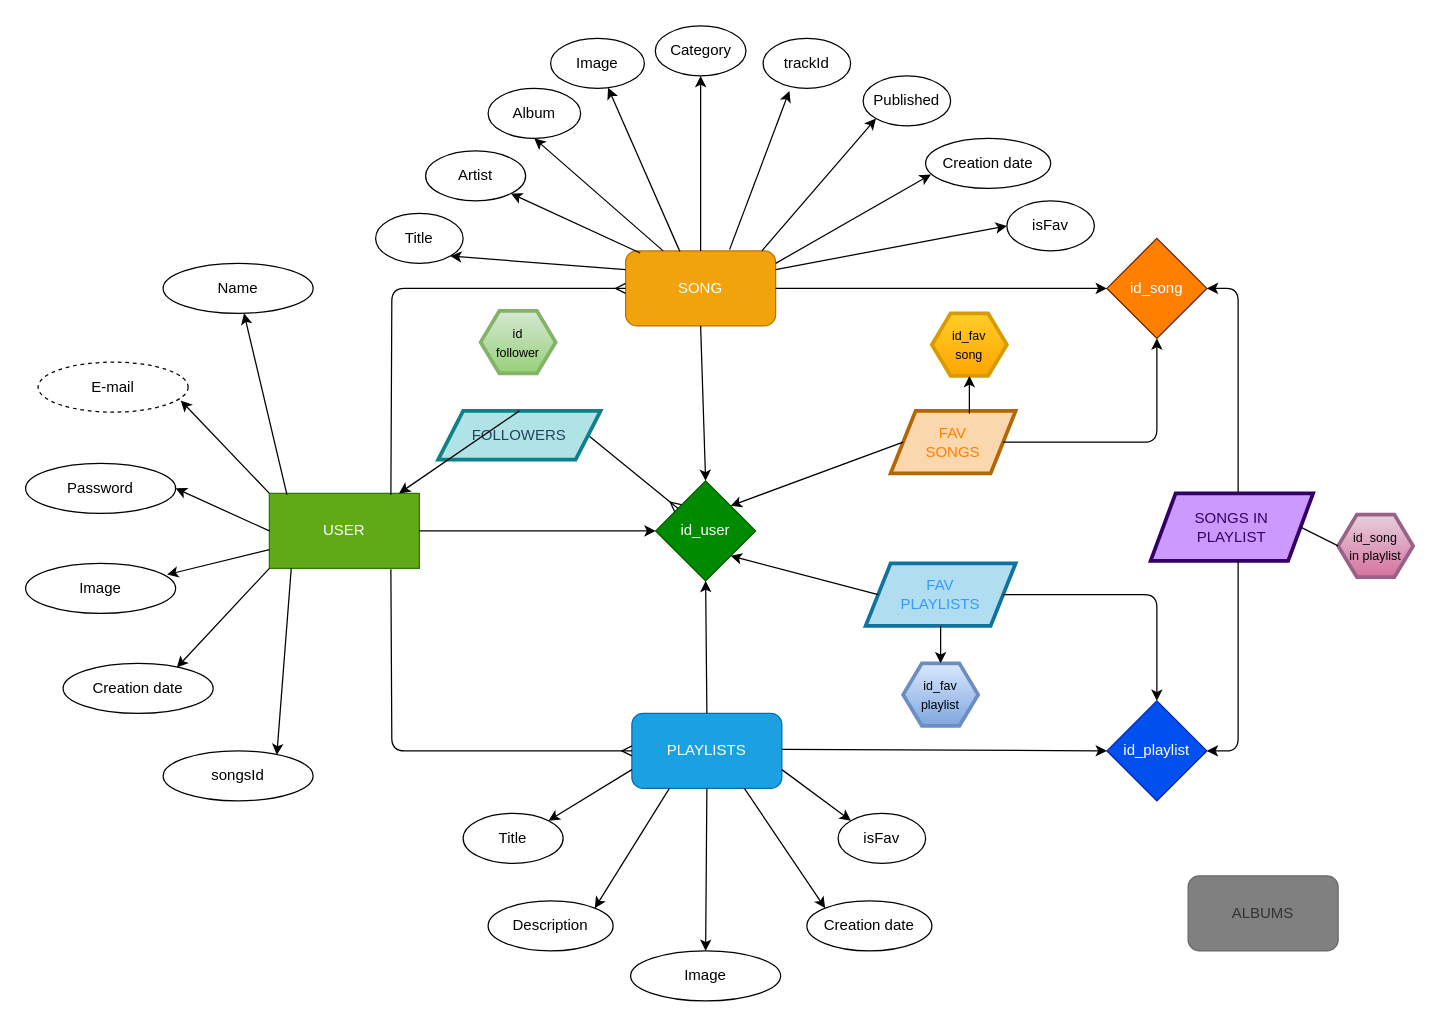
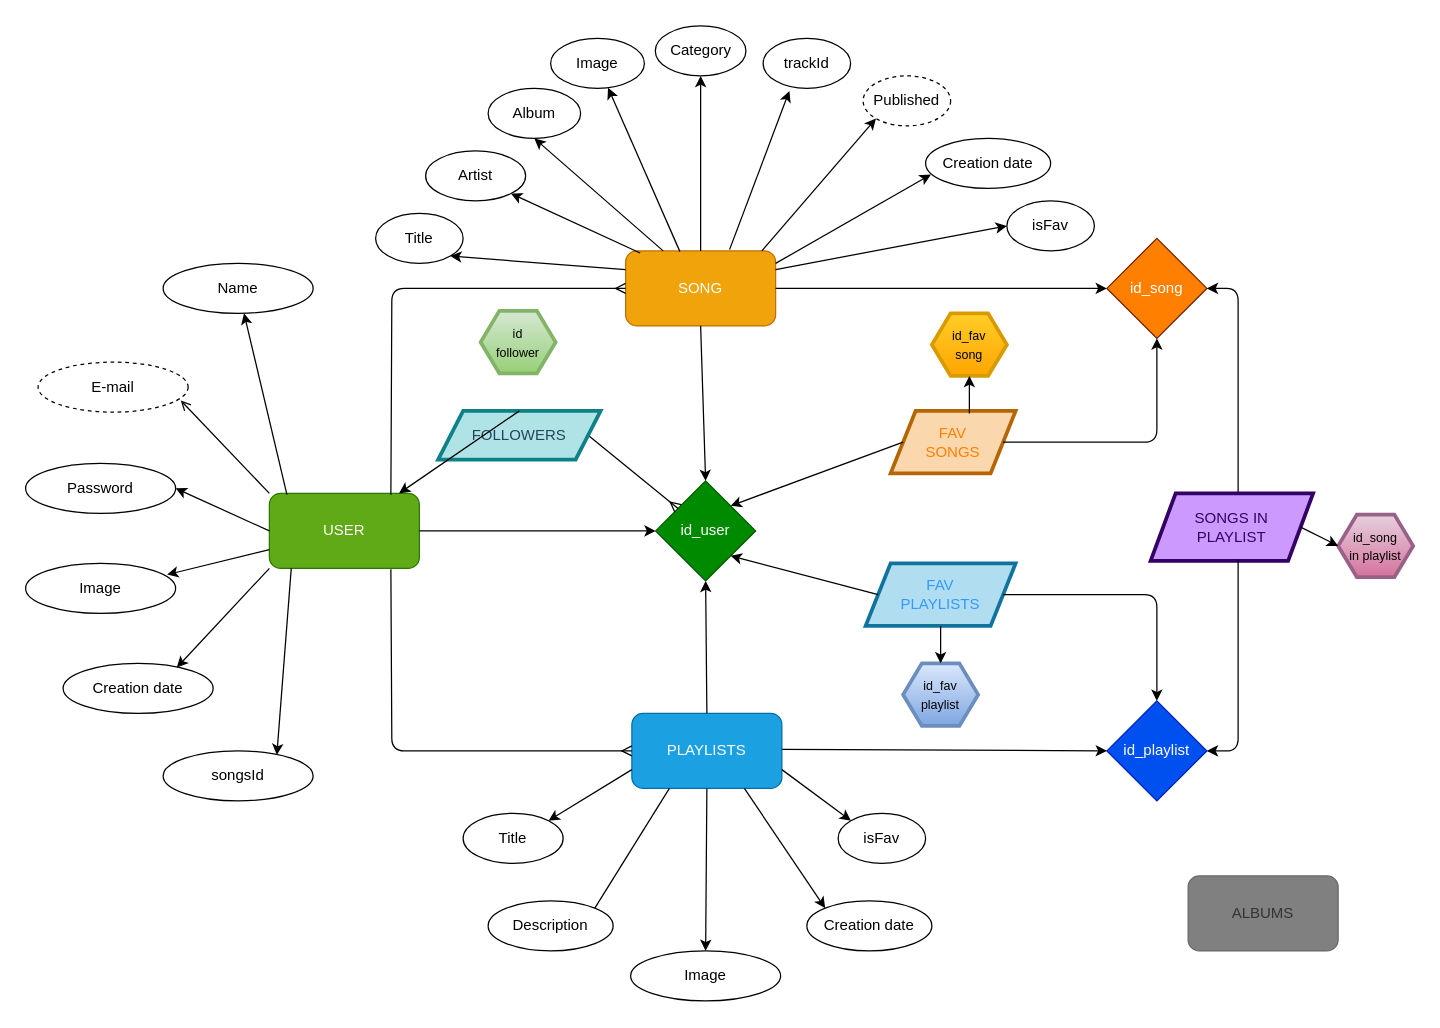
(907, 101) -> (907, 101)
(187, 407) -> (185, 405)
(344, 531) -> (344, 531)
(1333, 543) -> (1329, 541)
(600, 899) -> (598, 903)
